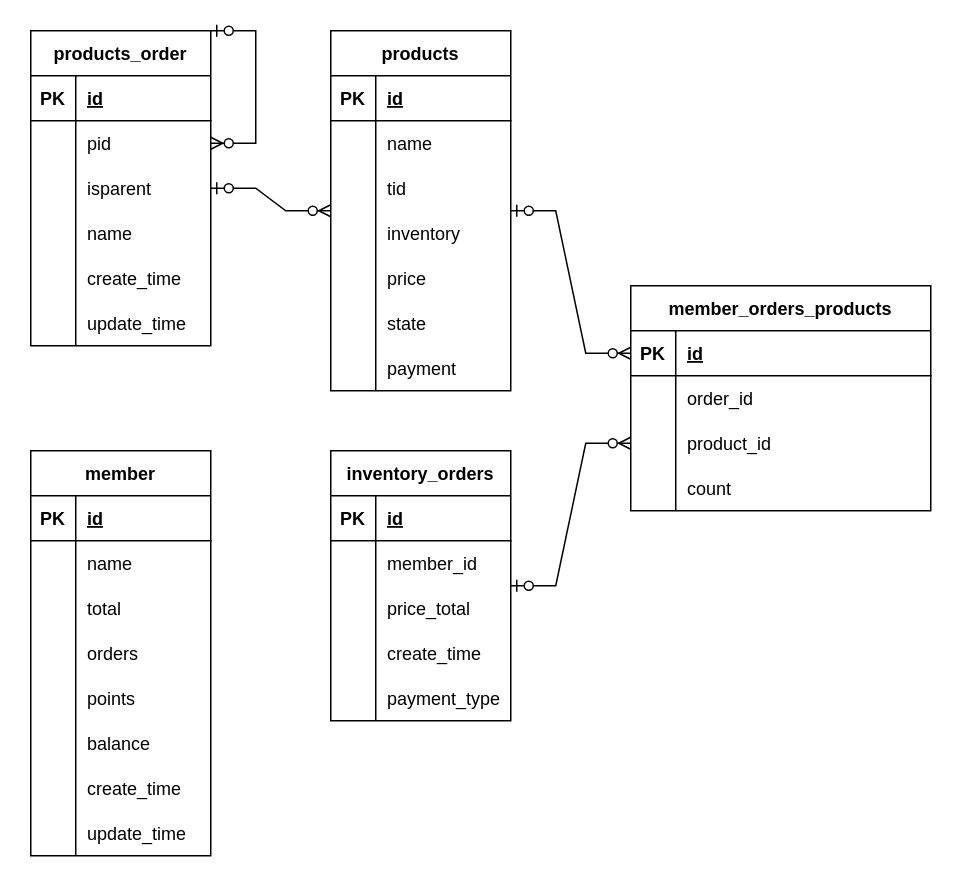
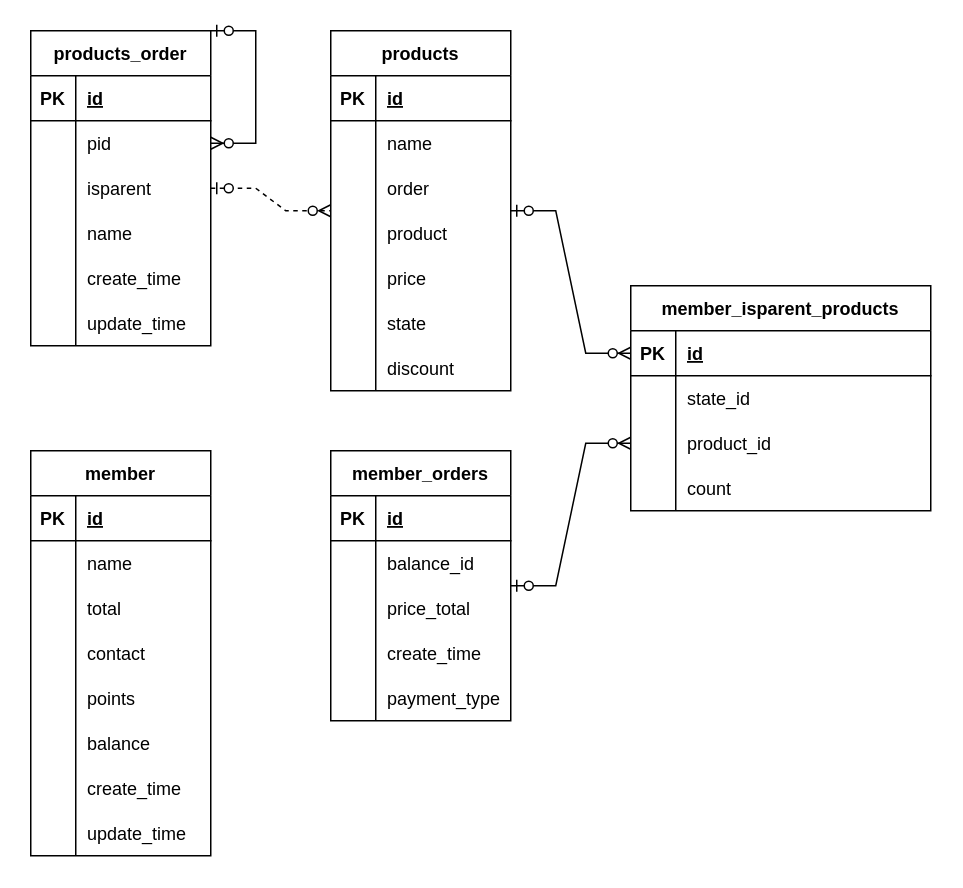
(400, 189) -> (412, 189)
(270, 199) -> (270, 199)
(430, 234) -> (422, 234)
(780, 309) -> (780, 309)
(422, 369) -> (425, 369)
(725, 399) -> (725, 399)
(420, 474) -> (420, 474)
(430, 564) -> (433, 564)
(117, 654) -> (122, 654)
